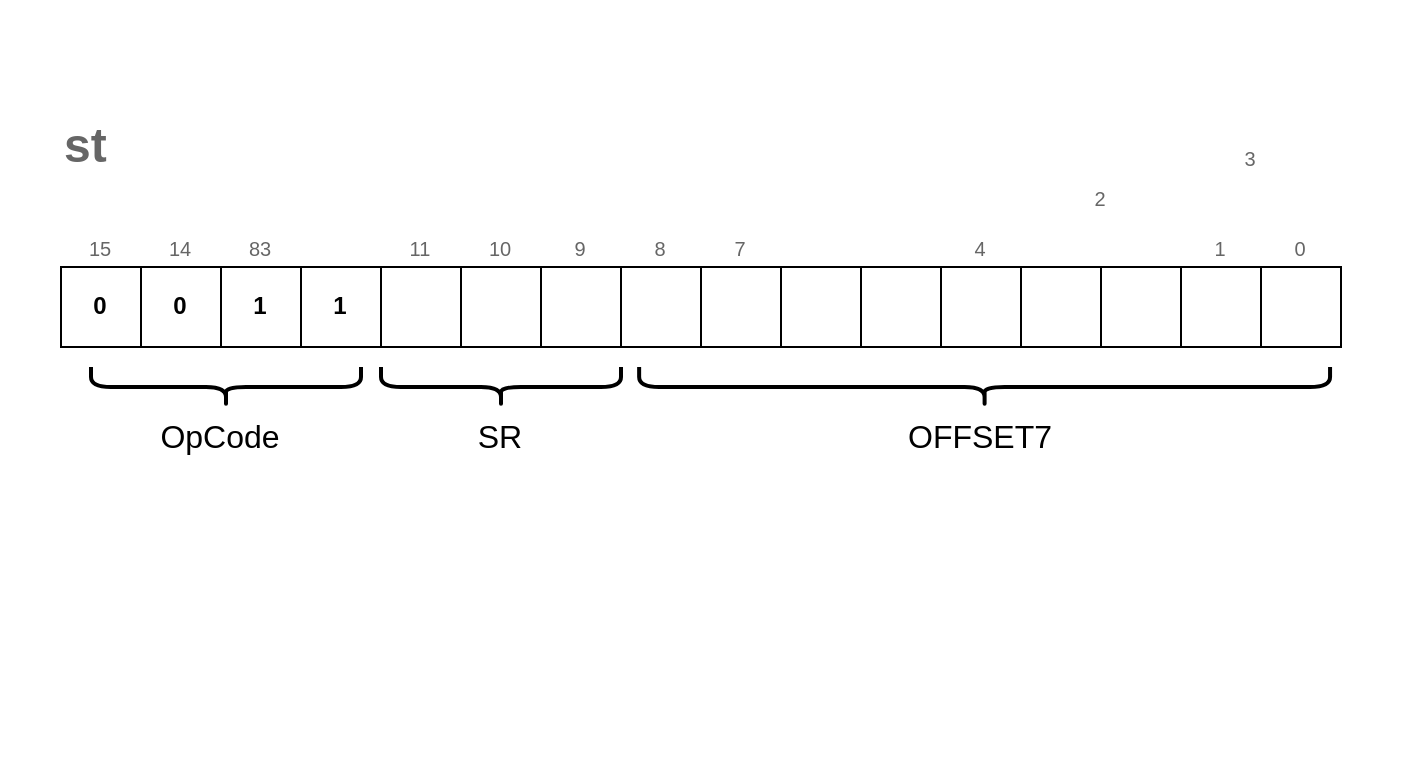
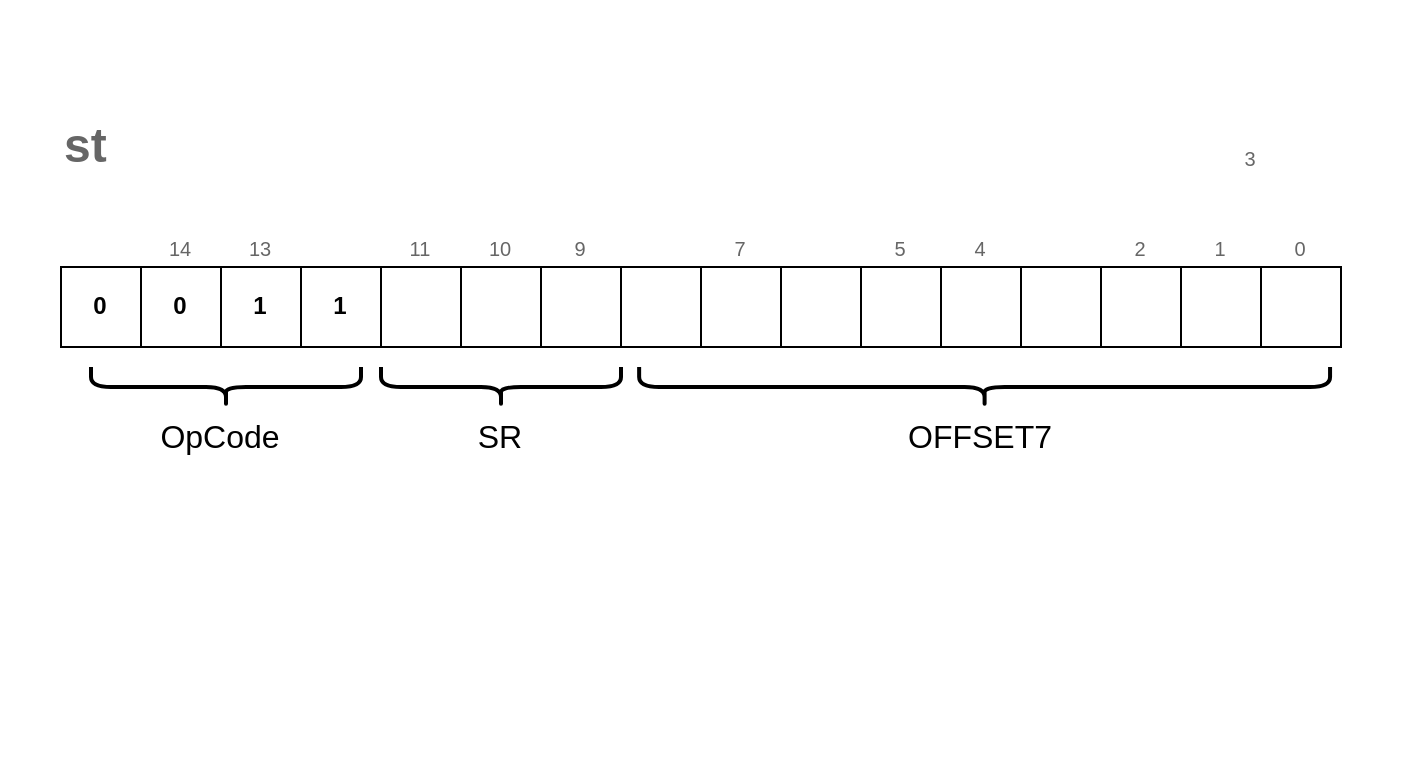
(1101, 187) -> (1141, 237)
(101, 237) -> none
(661, 237) -> none
none -> (901, 237)
(261, 249) -> (261, 249)
